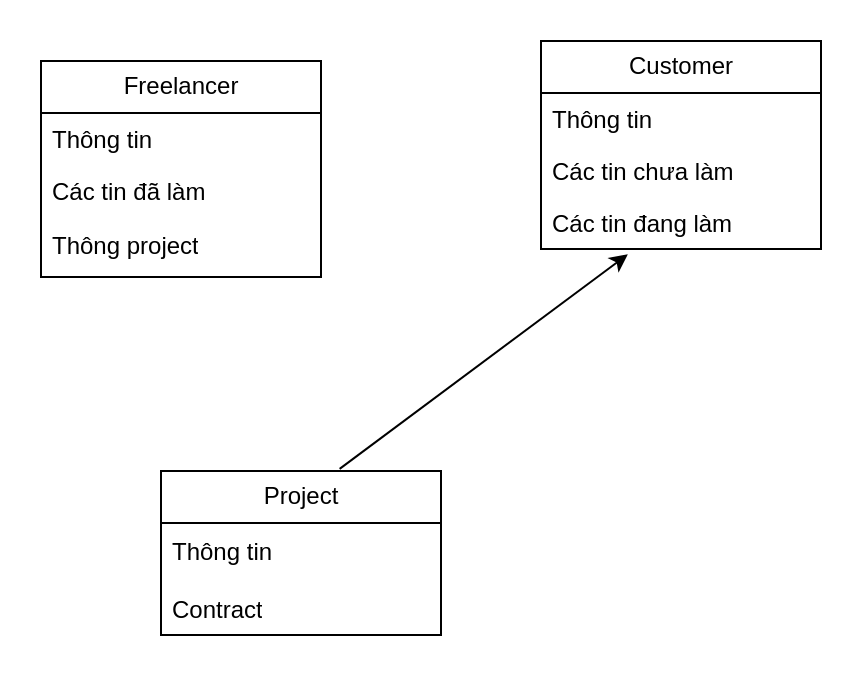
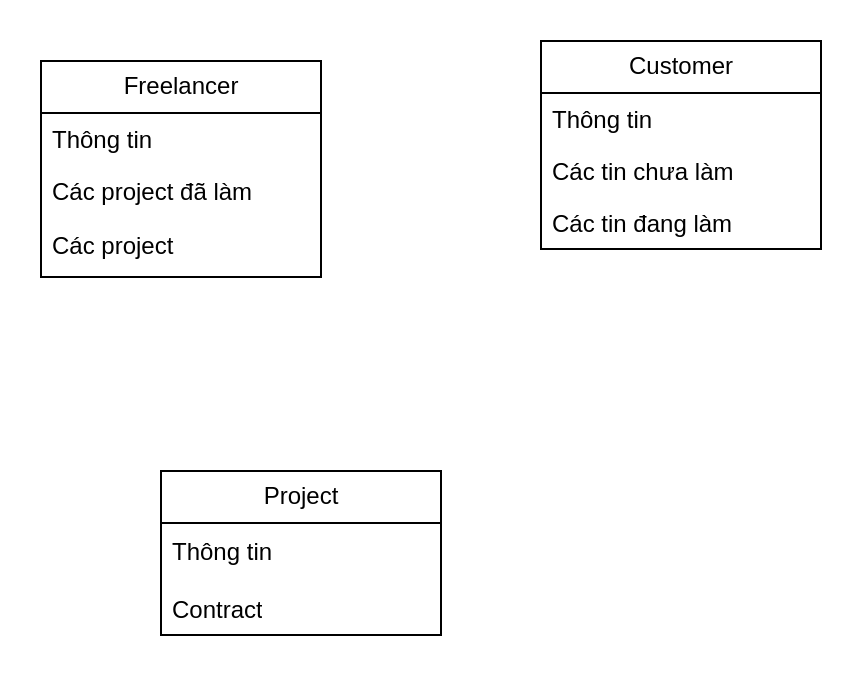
(131, 193) -> (161, 193)
(137, 247) -> (124, 247)
(479, 365) -> none
